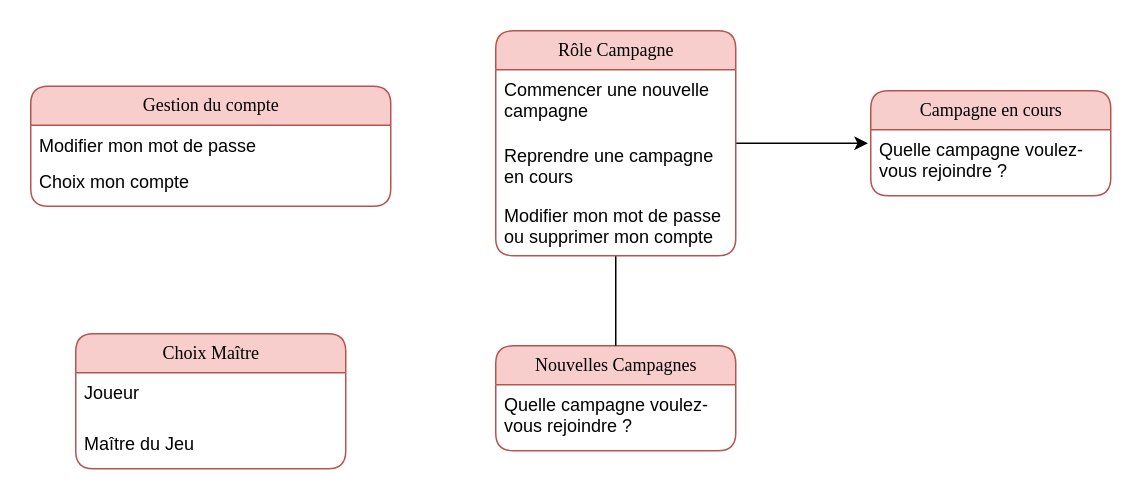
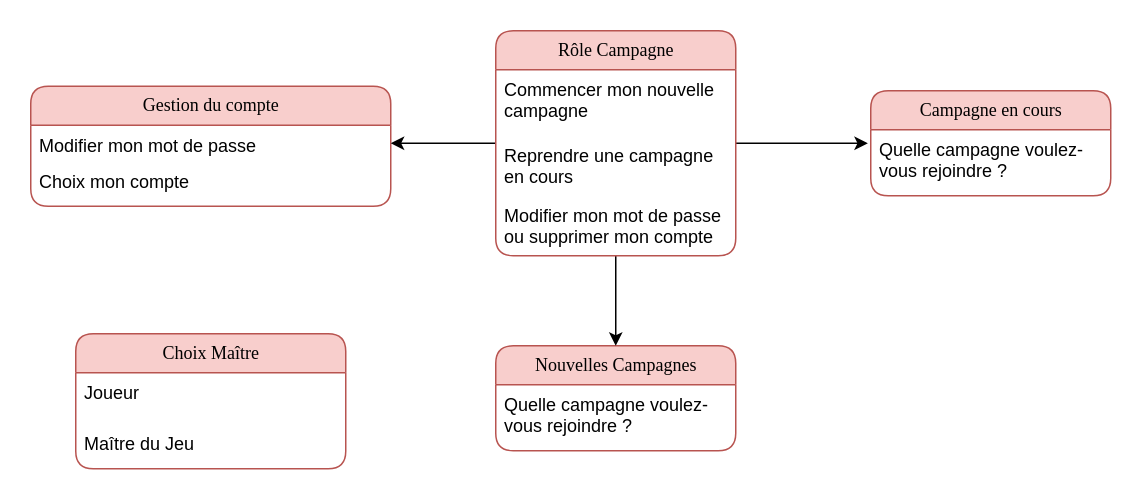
(617, 102) -> (617, 102)
none -> (449, 143)
(616, 338) -> (616, 334)
